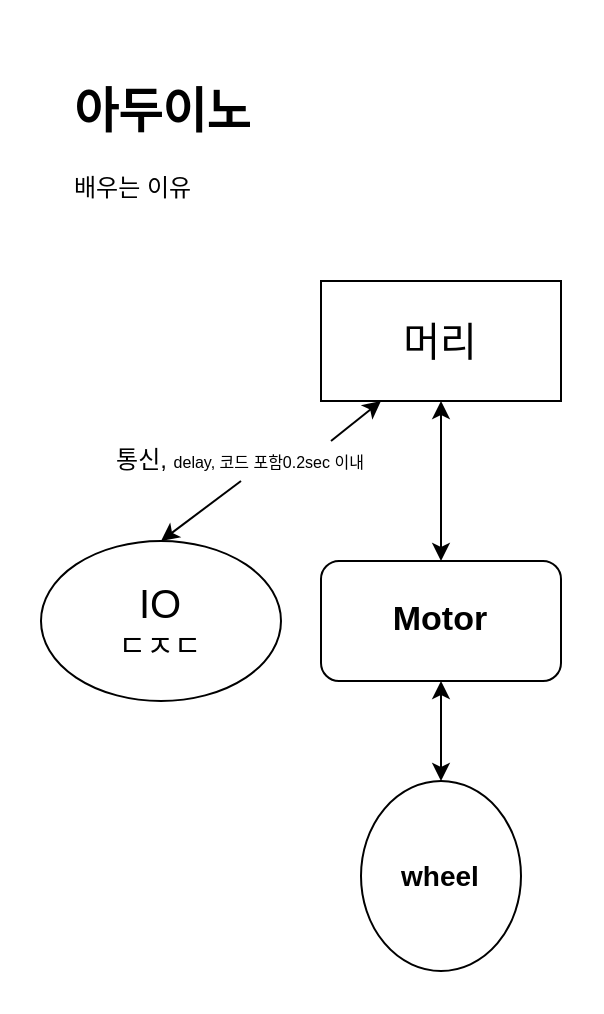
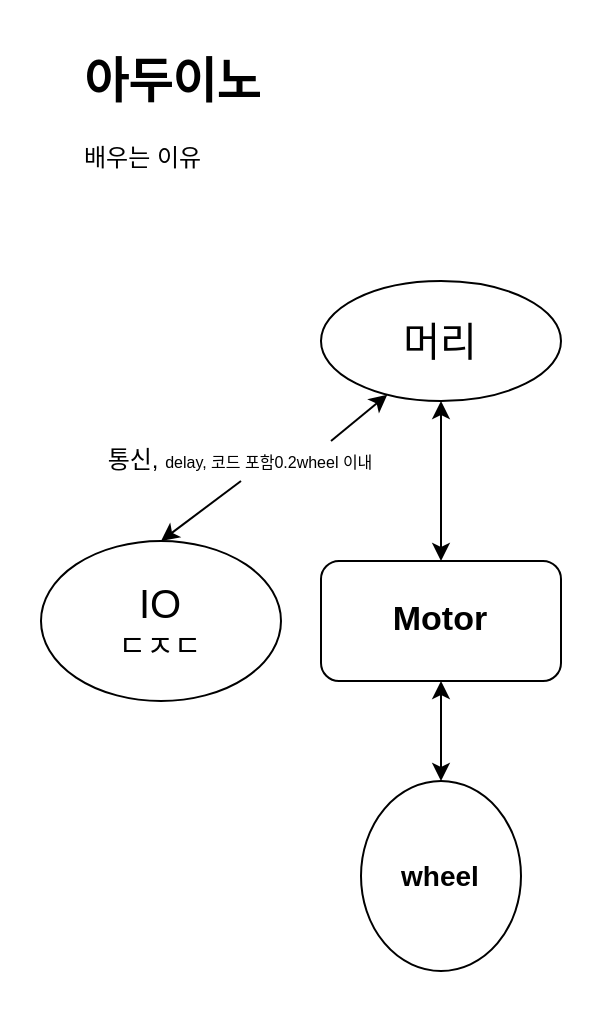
(251, 151) -> (261, 121)
(441, 341) -> (441, 341)
(241, 461) -> (241, 461)
